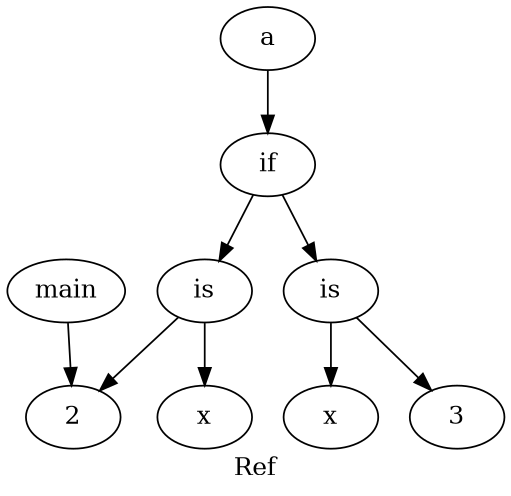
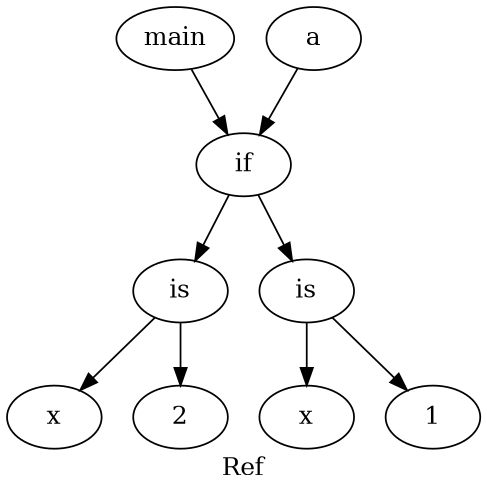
(69, 345) -> (205, 94)
(457, 417) -> (433, 417)
